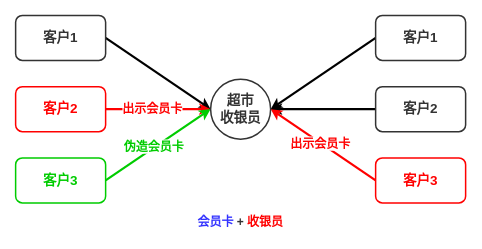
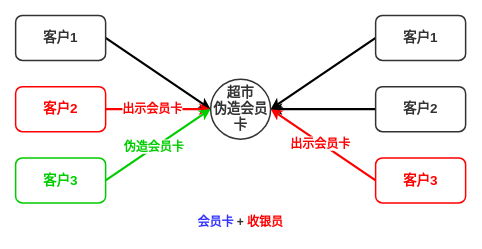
(240, 109) -> (240, 109)
